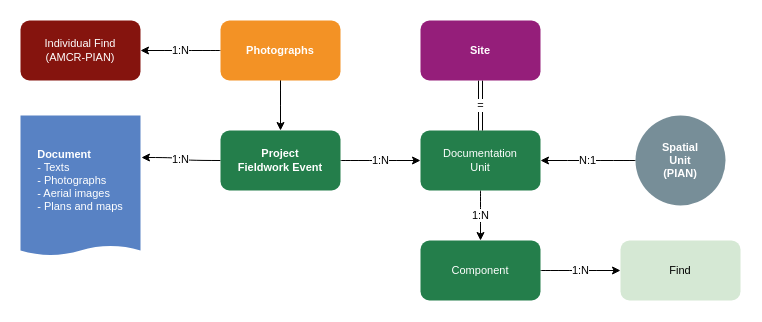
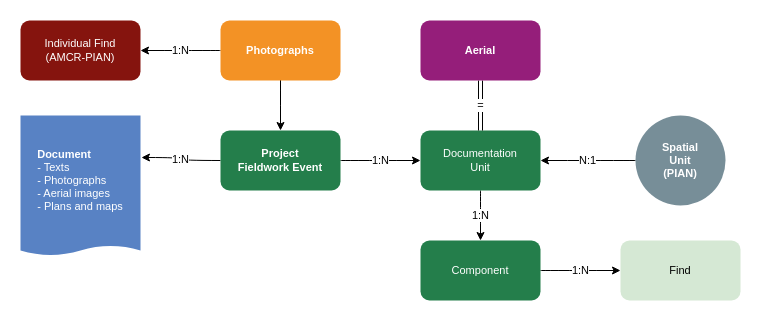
(481, 51) -> (481, 51)
